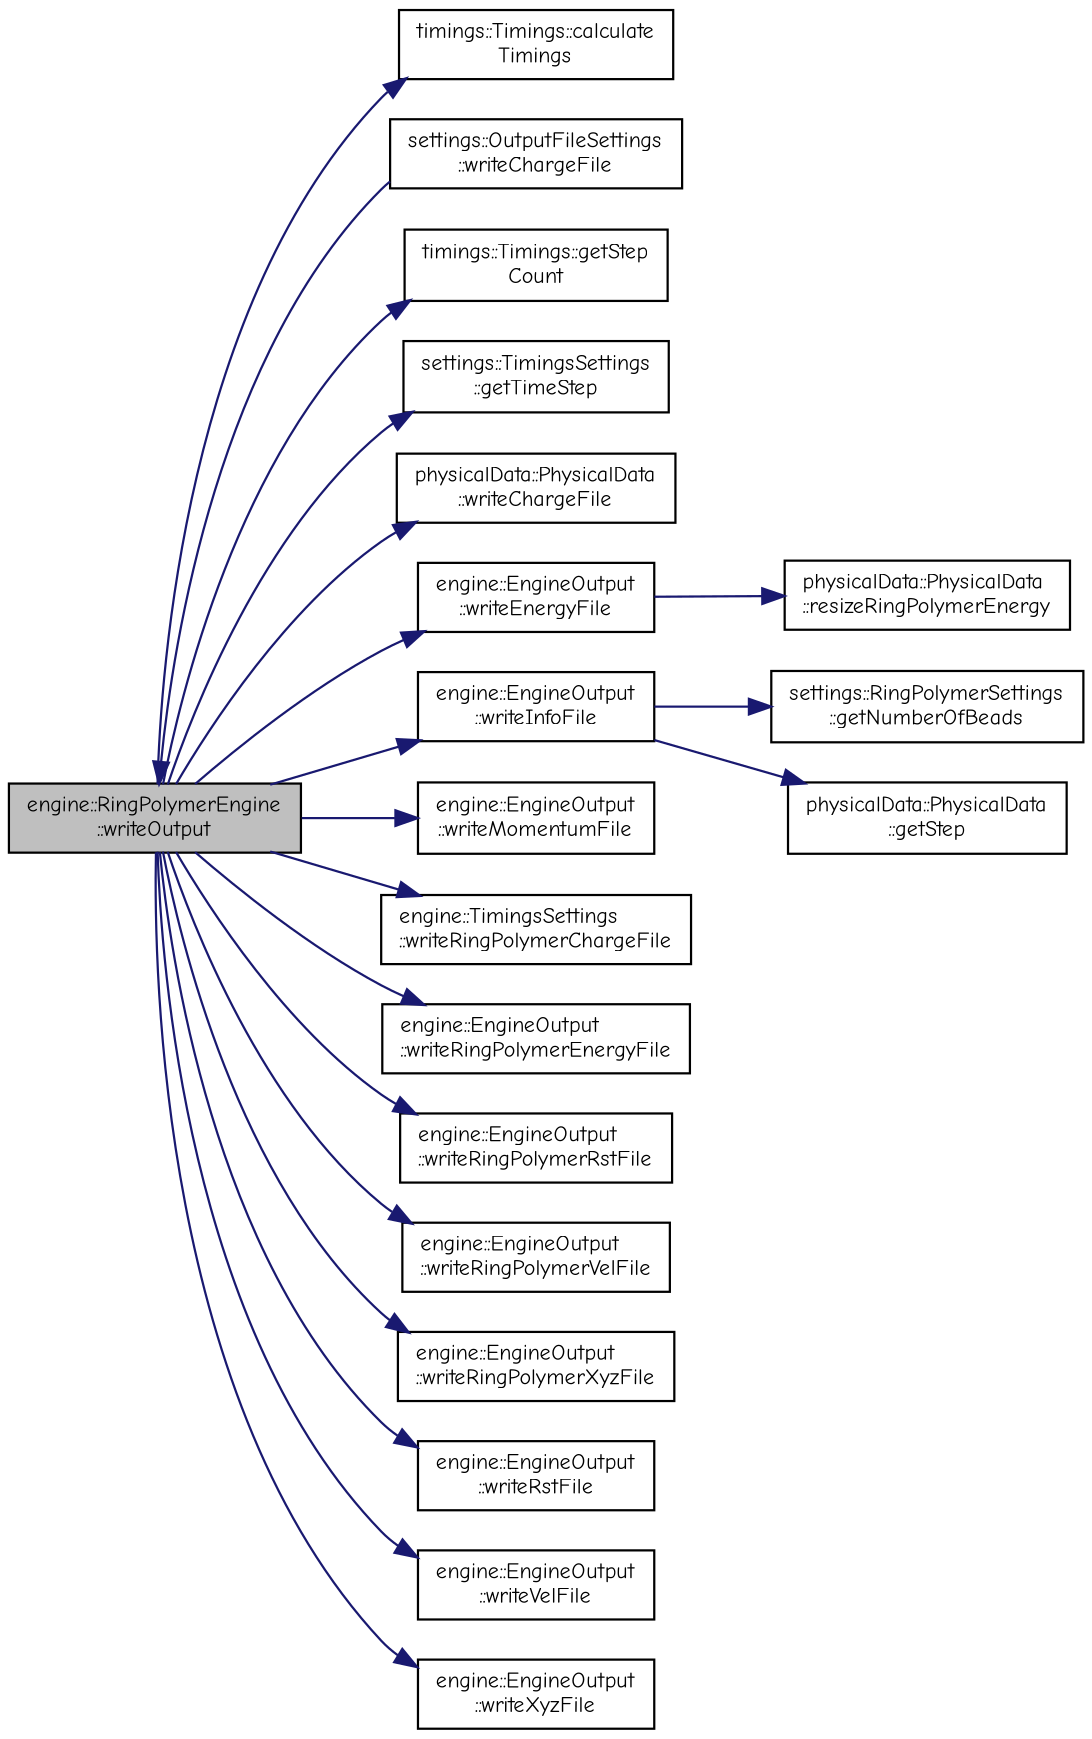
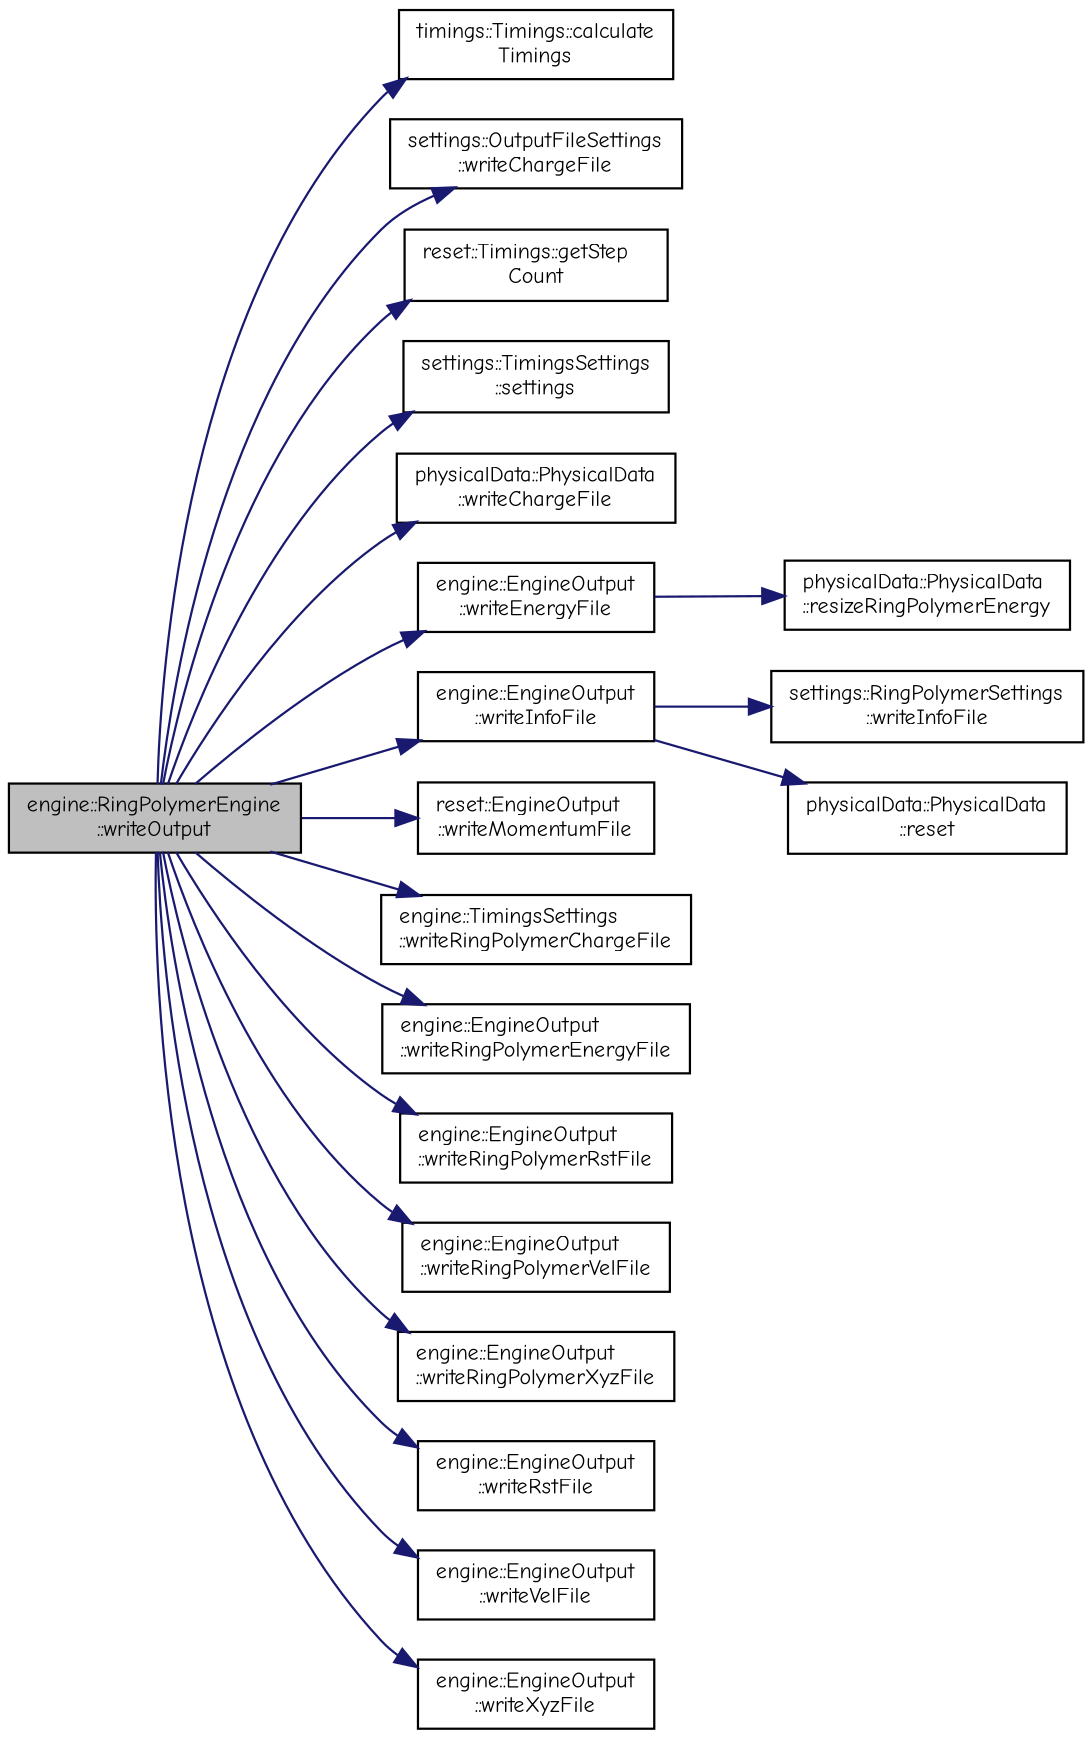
(536, 265) -> (536, 265)
(536, 377) -> (536, 377)
(229, 452) -> (239, 460)
(927, 707) -> (927, 707)
(536, 818) -> (536, 818)
(927, 818) -> (927, 818)
